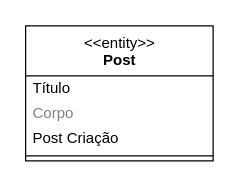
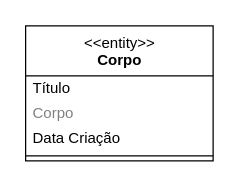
(120, 52) -> (120, 52)
(80, 138) -> (80, 138)
